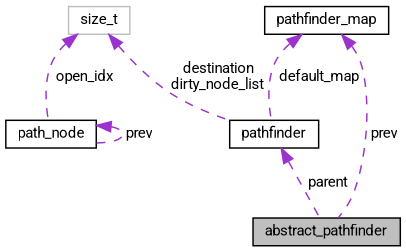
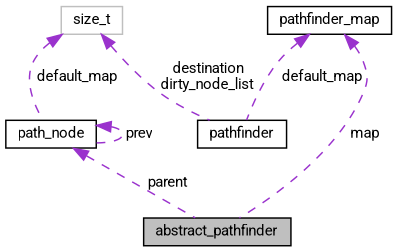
(84, 77) -> (76, 77)
(383, 134) -> (363, 134)
(304, 190) -> (141, 187)
